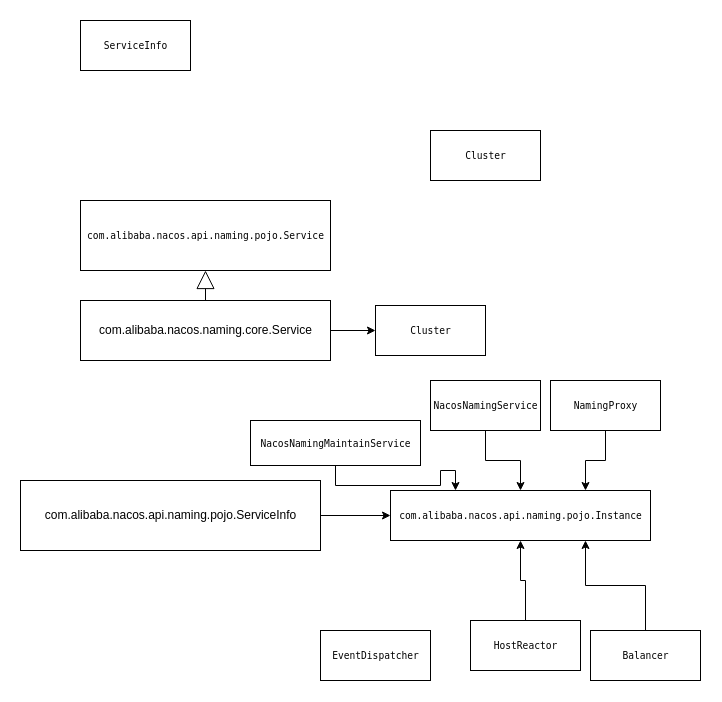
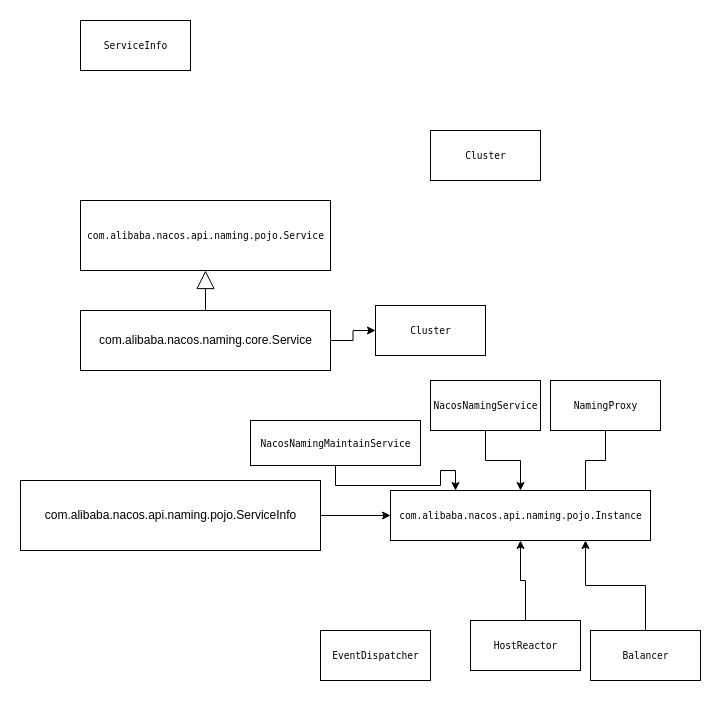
(206, 331) -> (206, 341)
(586, 482) -> (586, 484)
